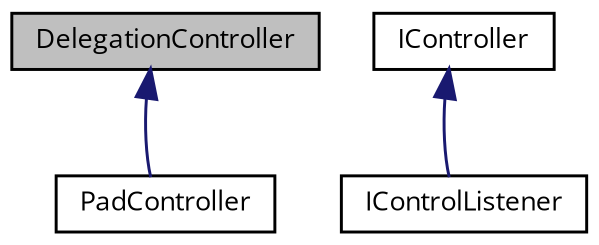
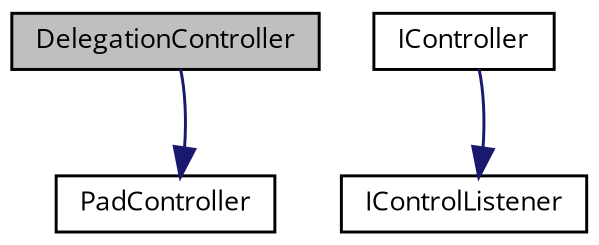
(146, 138) -> (185, 108)
(444, 138) -> (484, 108)
